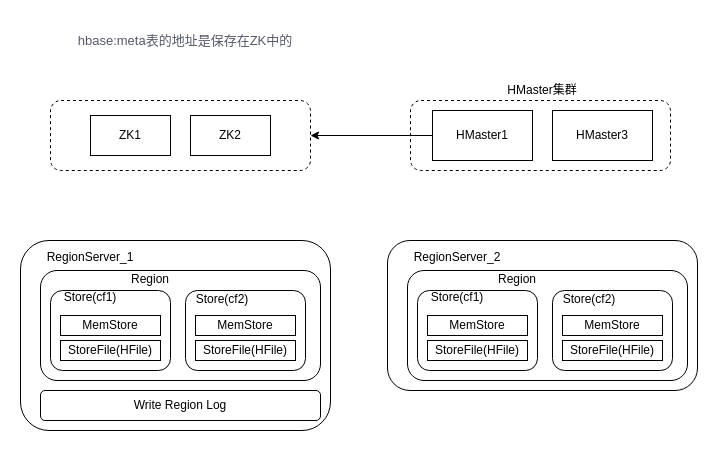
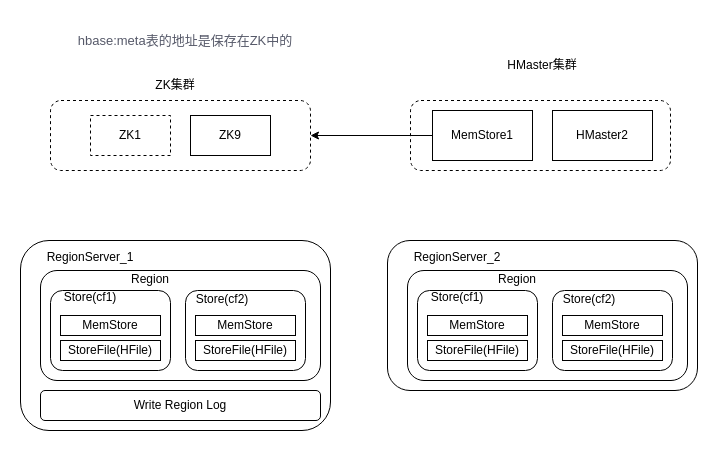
none -> (176, 86)
(543, 91) -> (543, 66)
(131, 136) -> (131, 136)
(231, 136) -> (231, 136)
(483, 136) -> (483, 136)
(603, 136) -> (603, 136)
